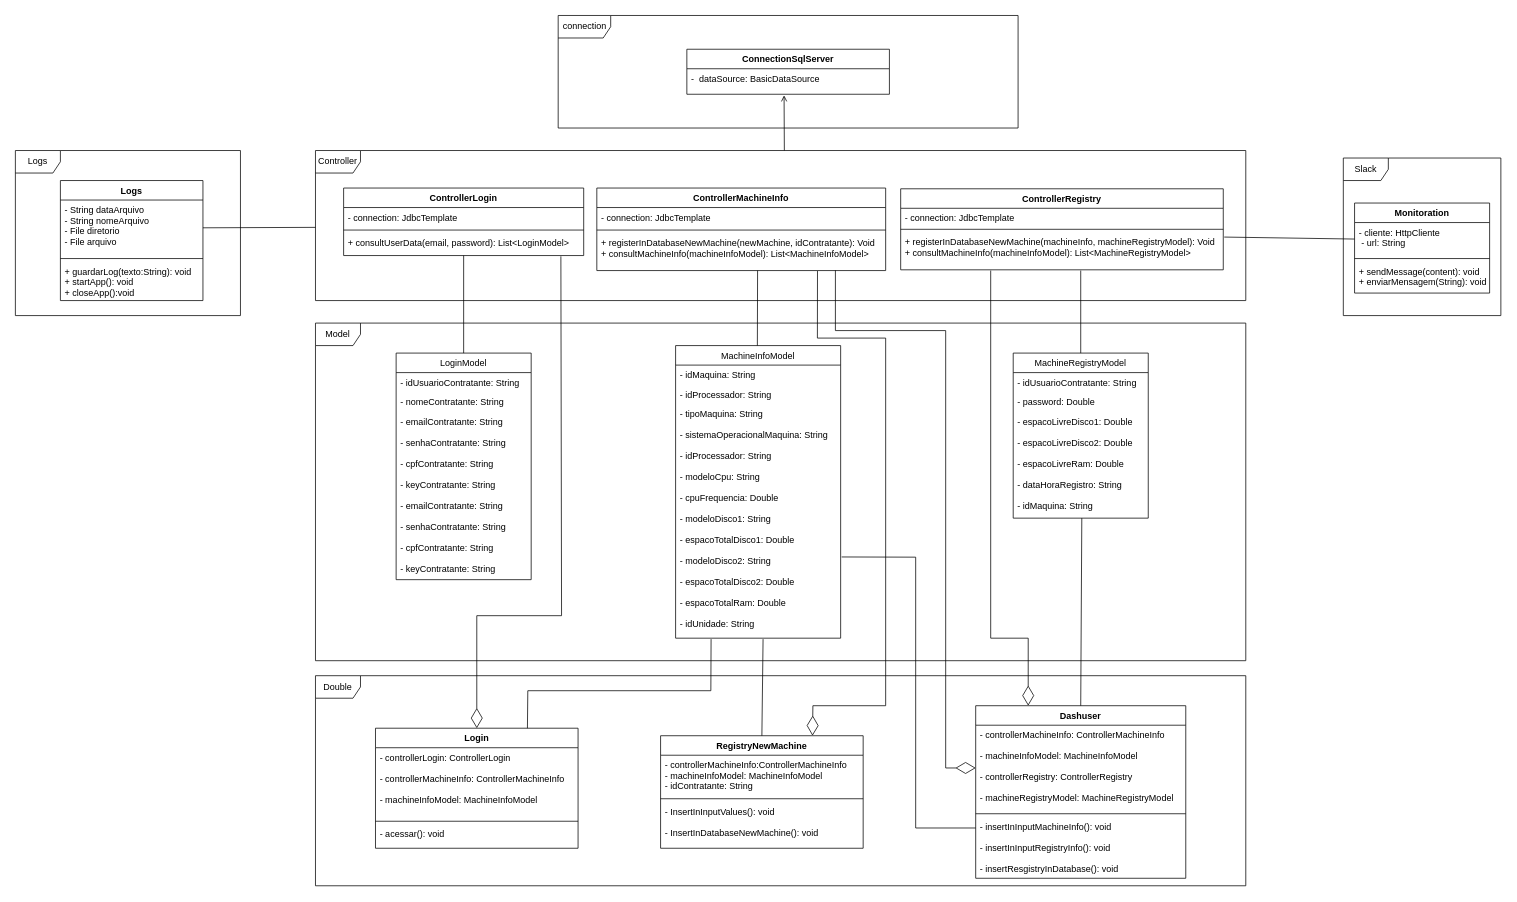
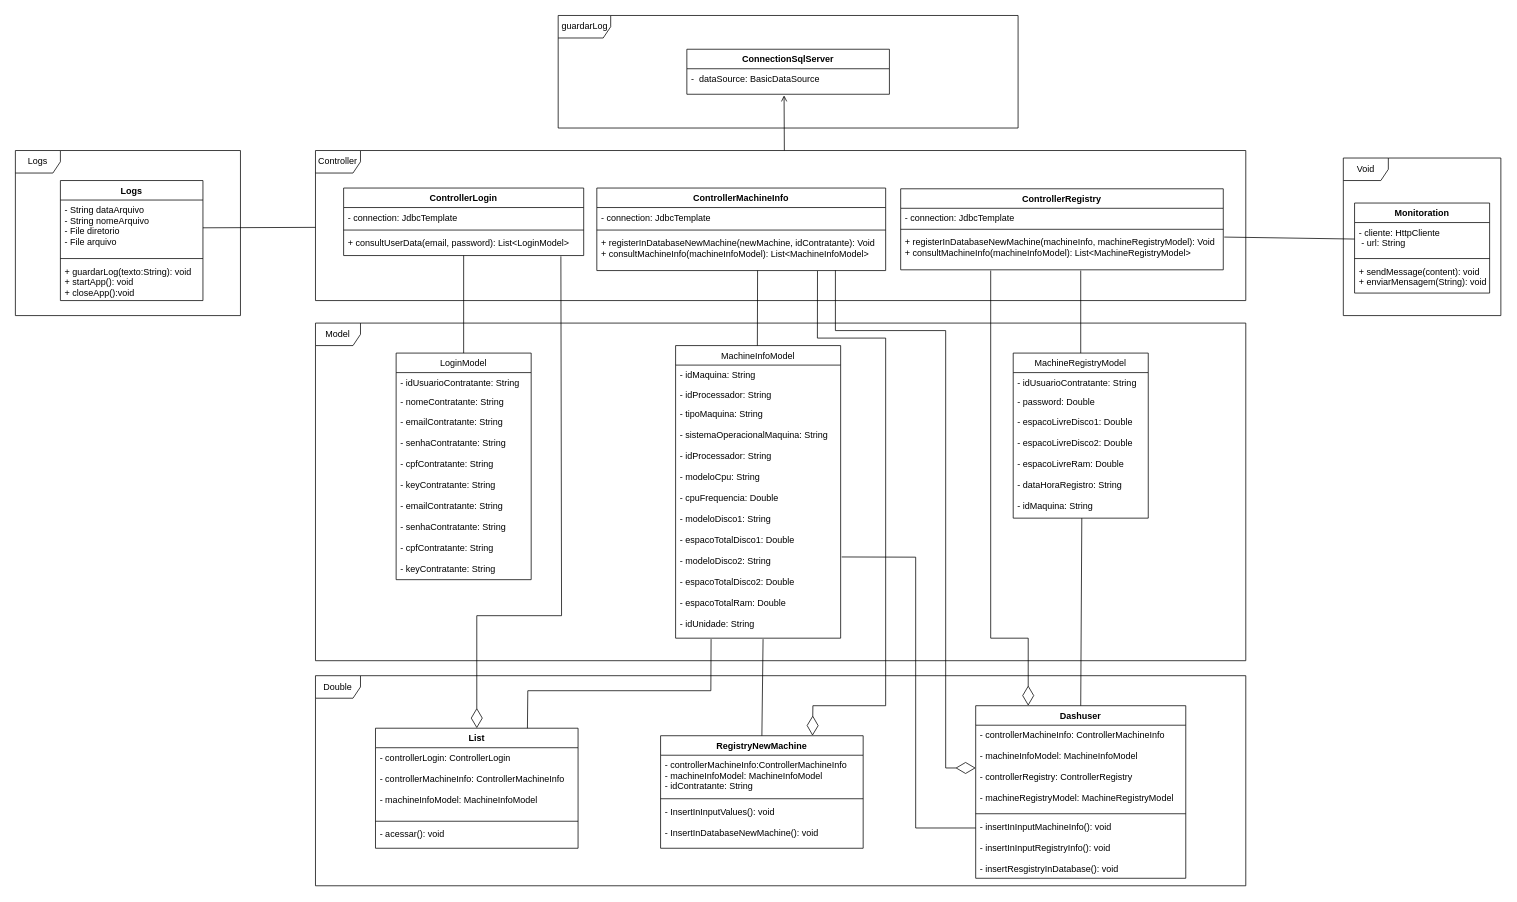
(585, 27) -> (585, 27)
(1365, 169) -> (1365, 169)
(476, 738) -> (476, 738)
